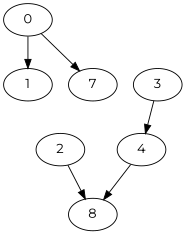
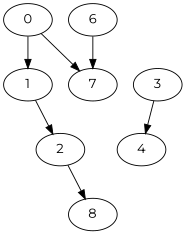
none -> (93, 20)
none -> (42, 113)
(120, 178) -> none
